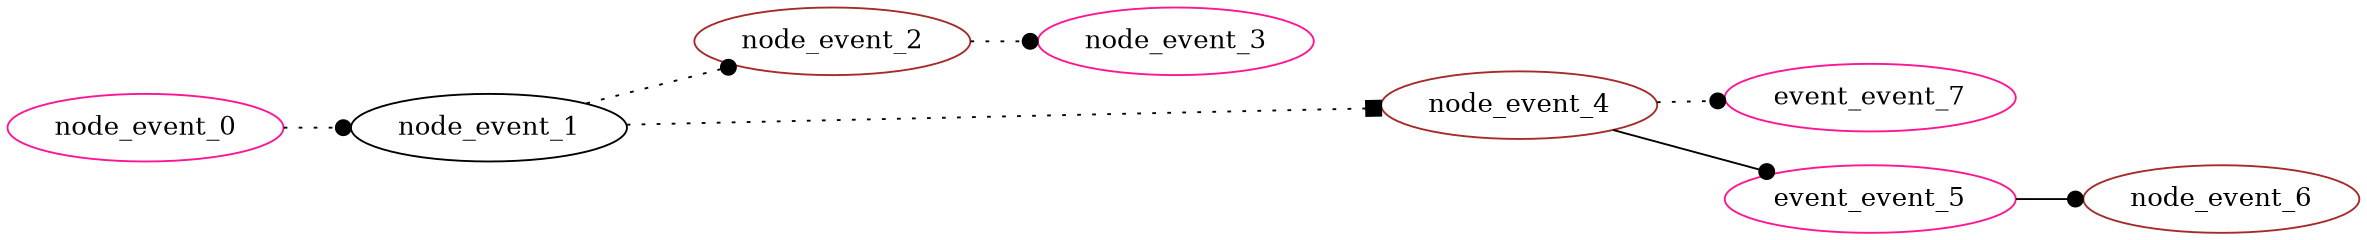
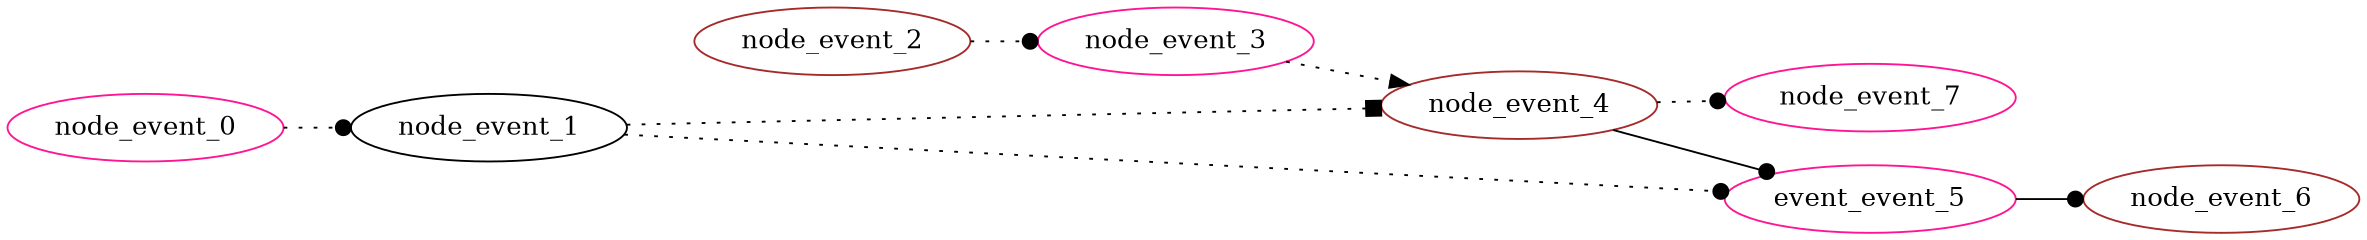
none -> (1338, 71)
(654, 86) -> (1169, 163)
(1870, 98) -> (1870, 98)
